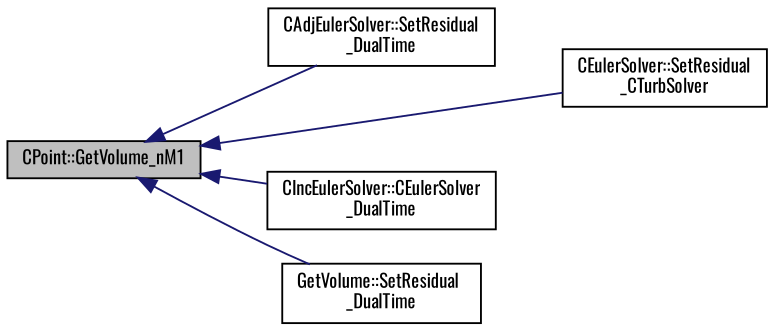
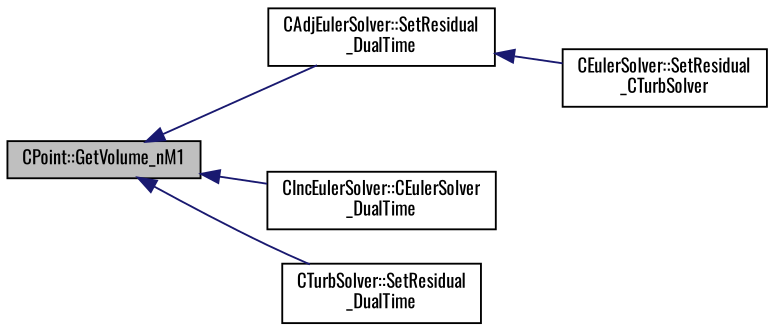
(391, 118) -> (538, 60)
(382, 293) -> (382, 293)
